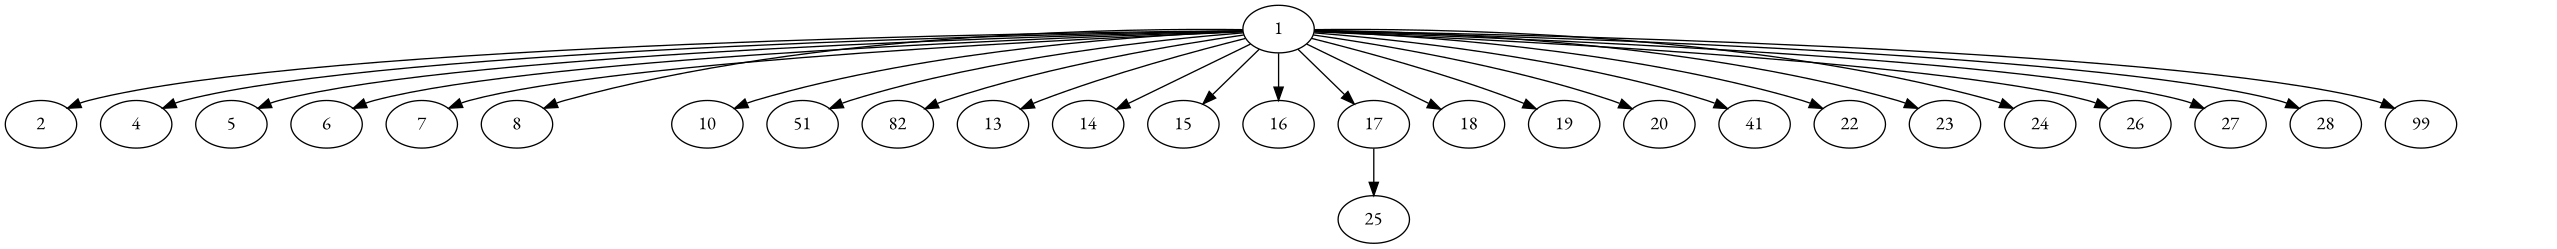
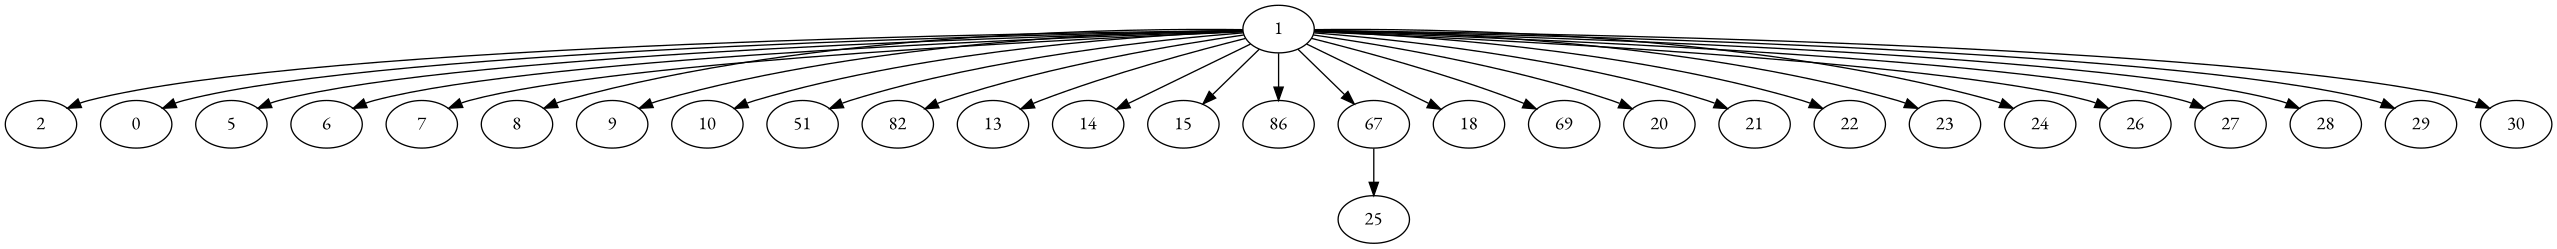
(136, 124) -> (136, 124)
none -> (612, 124)
(1279, 124) -> (1279, 124)
(1374, 124) -> (1374, 124)
(1564, 124) -> (1564, 124)
(1755, 124) -> (1755, 124)
(2421, 124) -> (2421, 124)
none -> (2516, 124)
